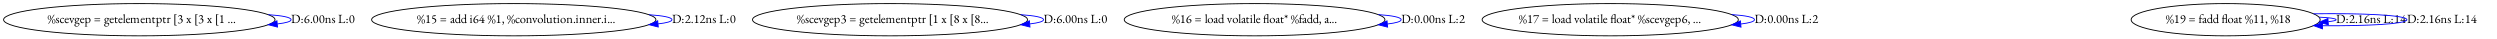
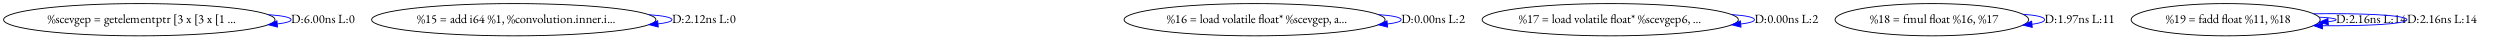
(890, 20) -> none
(1255, 20) -> (1255, 20)
none -> (1932, 20)
